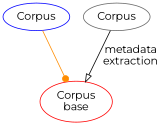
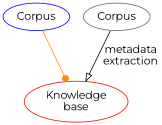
(76, 102) -> (76, 102)
